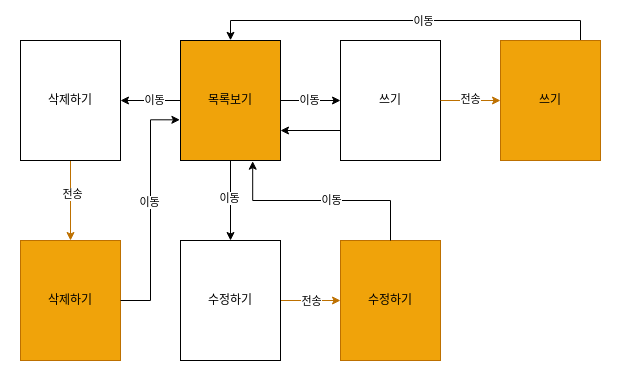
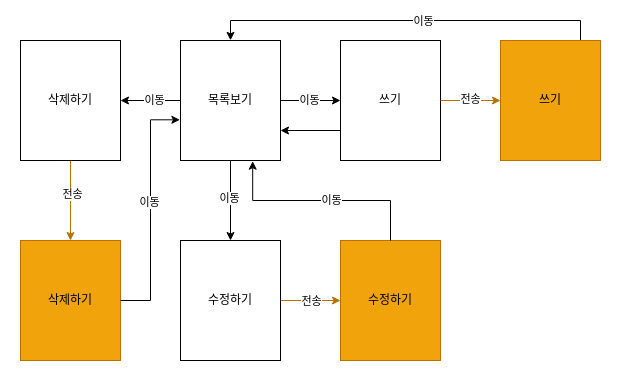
(231, 101) -> (231, 101)
